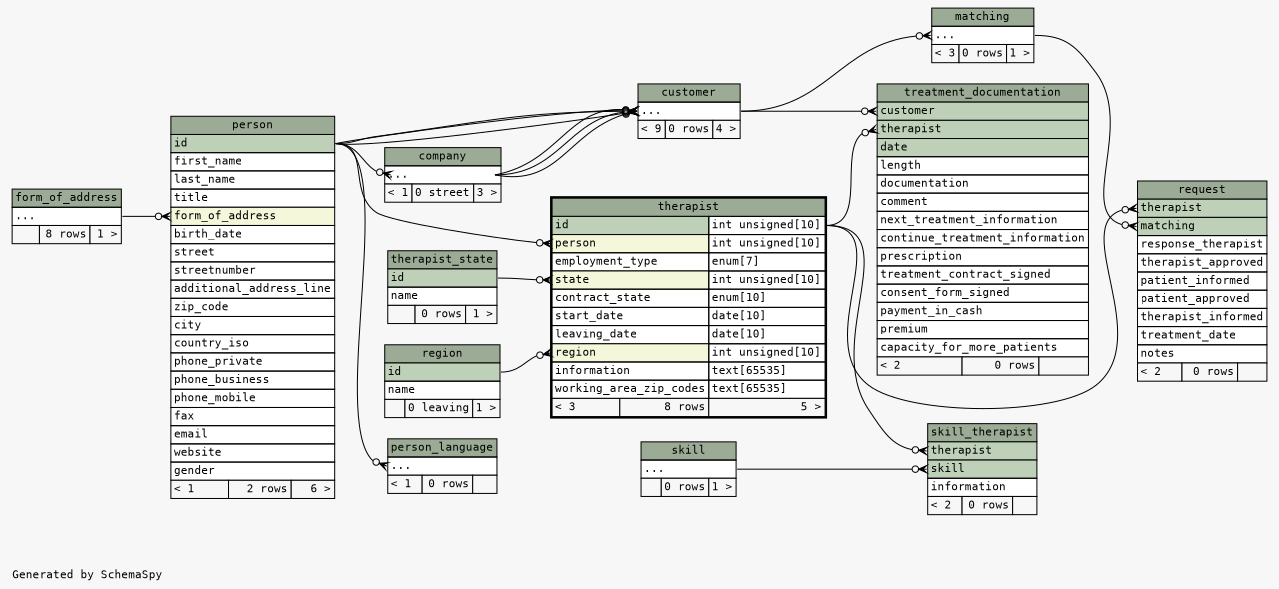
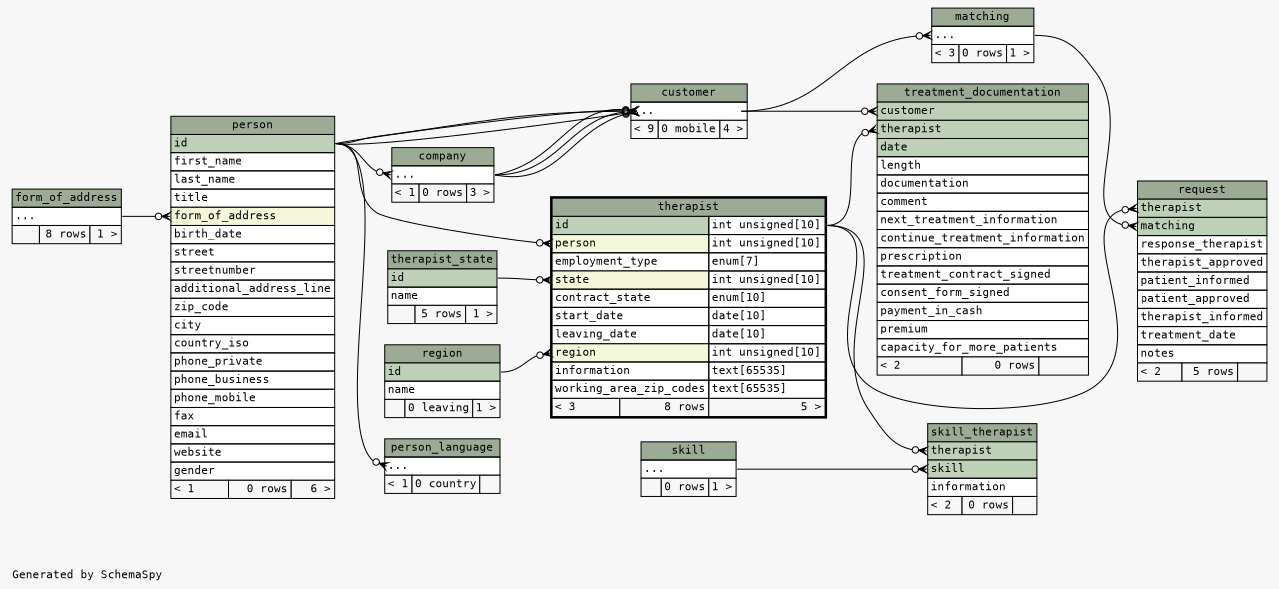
(689, 129) -> (689, 129)
(443, 193) -> (443, 193)
(442, 314) -> (442, 314)
(1214, 372) -> (1214, 372)
(449, 484) -> (446, 484)
(267, 489) -> (267, 489)
